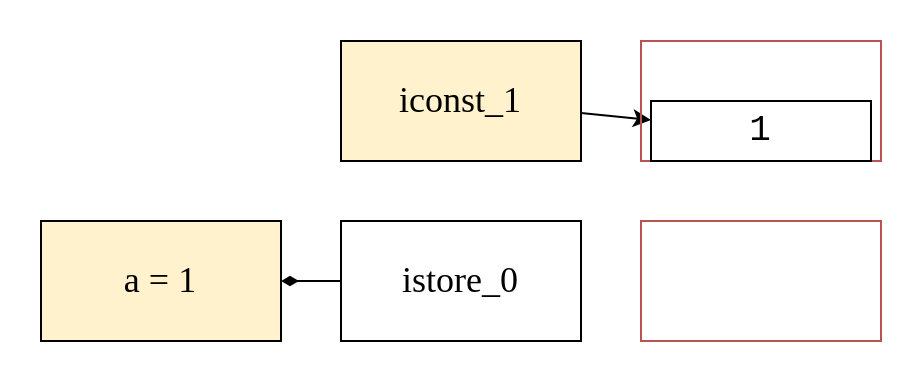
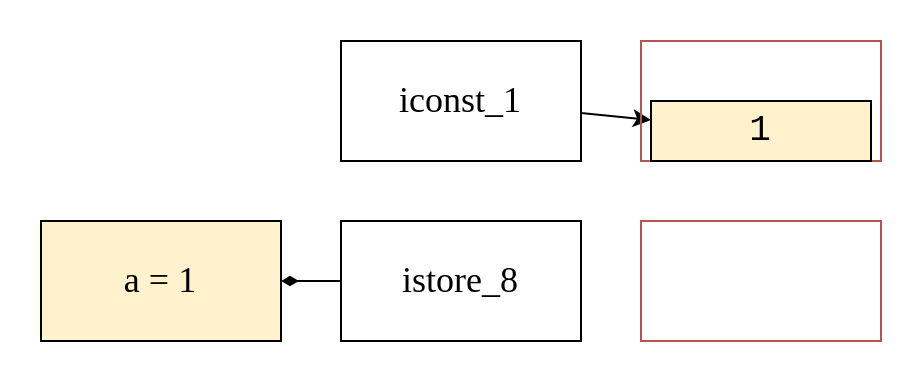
(461, 101) -> (461, 101)
(761, 131) -> (761, 131)
(461, 281) -> (461, 281)
